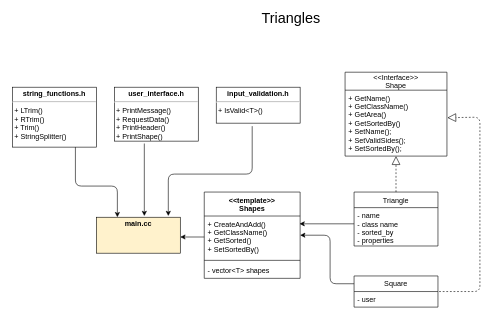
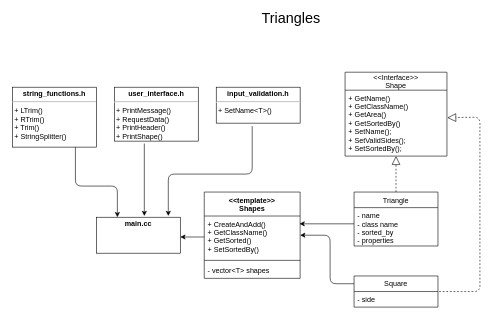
(248, 96) -> (248, 96)
(138, 236) -> (138, 236)
(369, 300) -> (368, 300)
